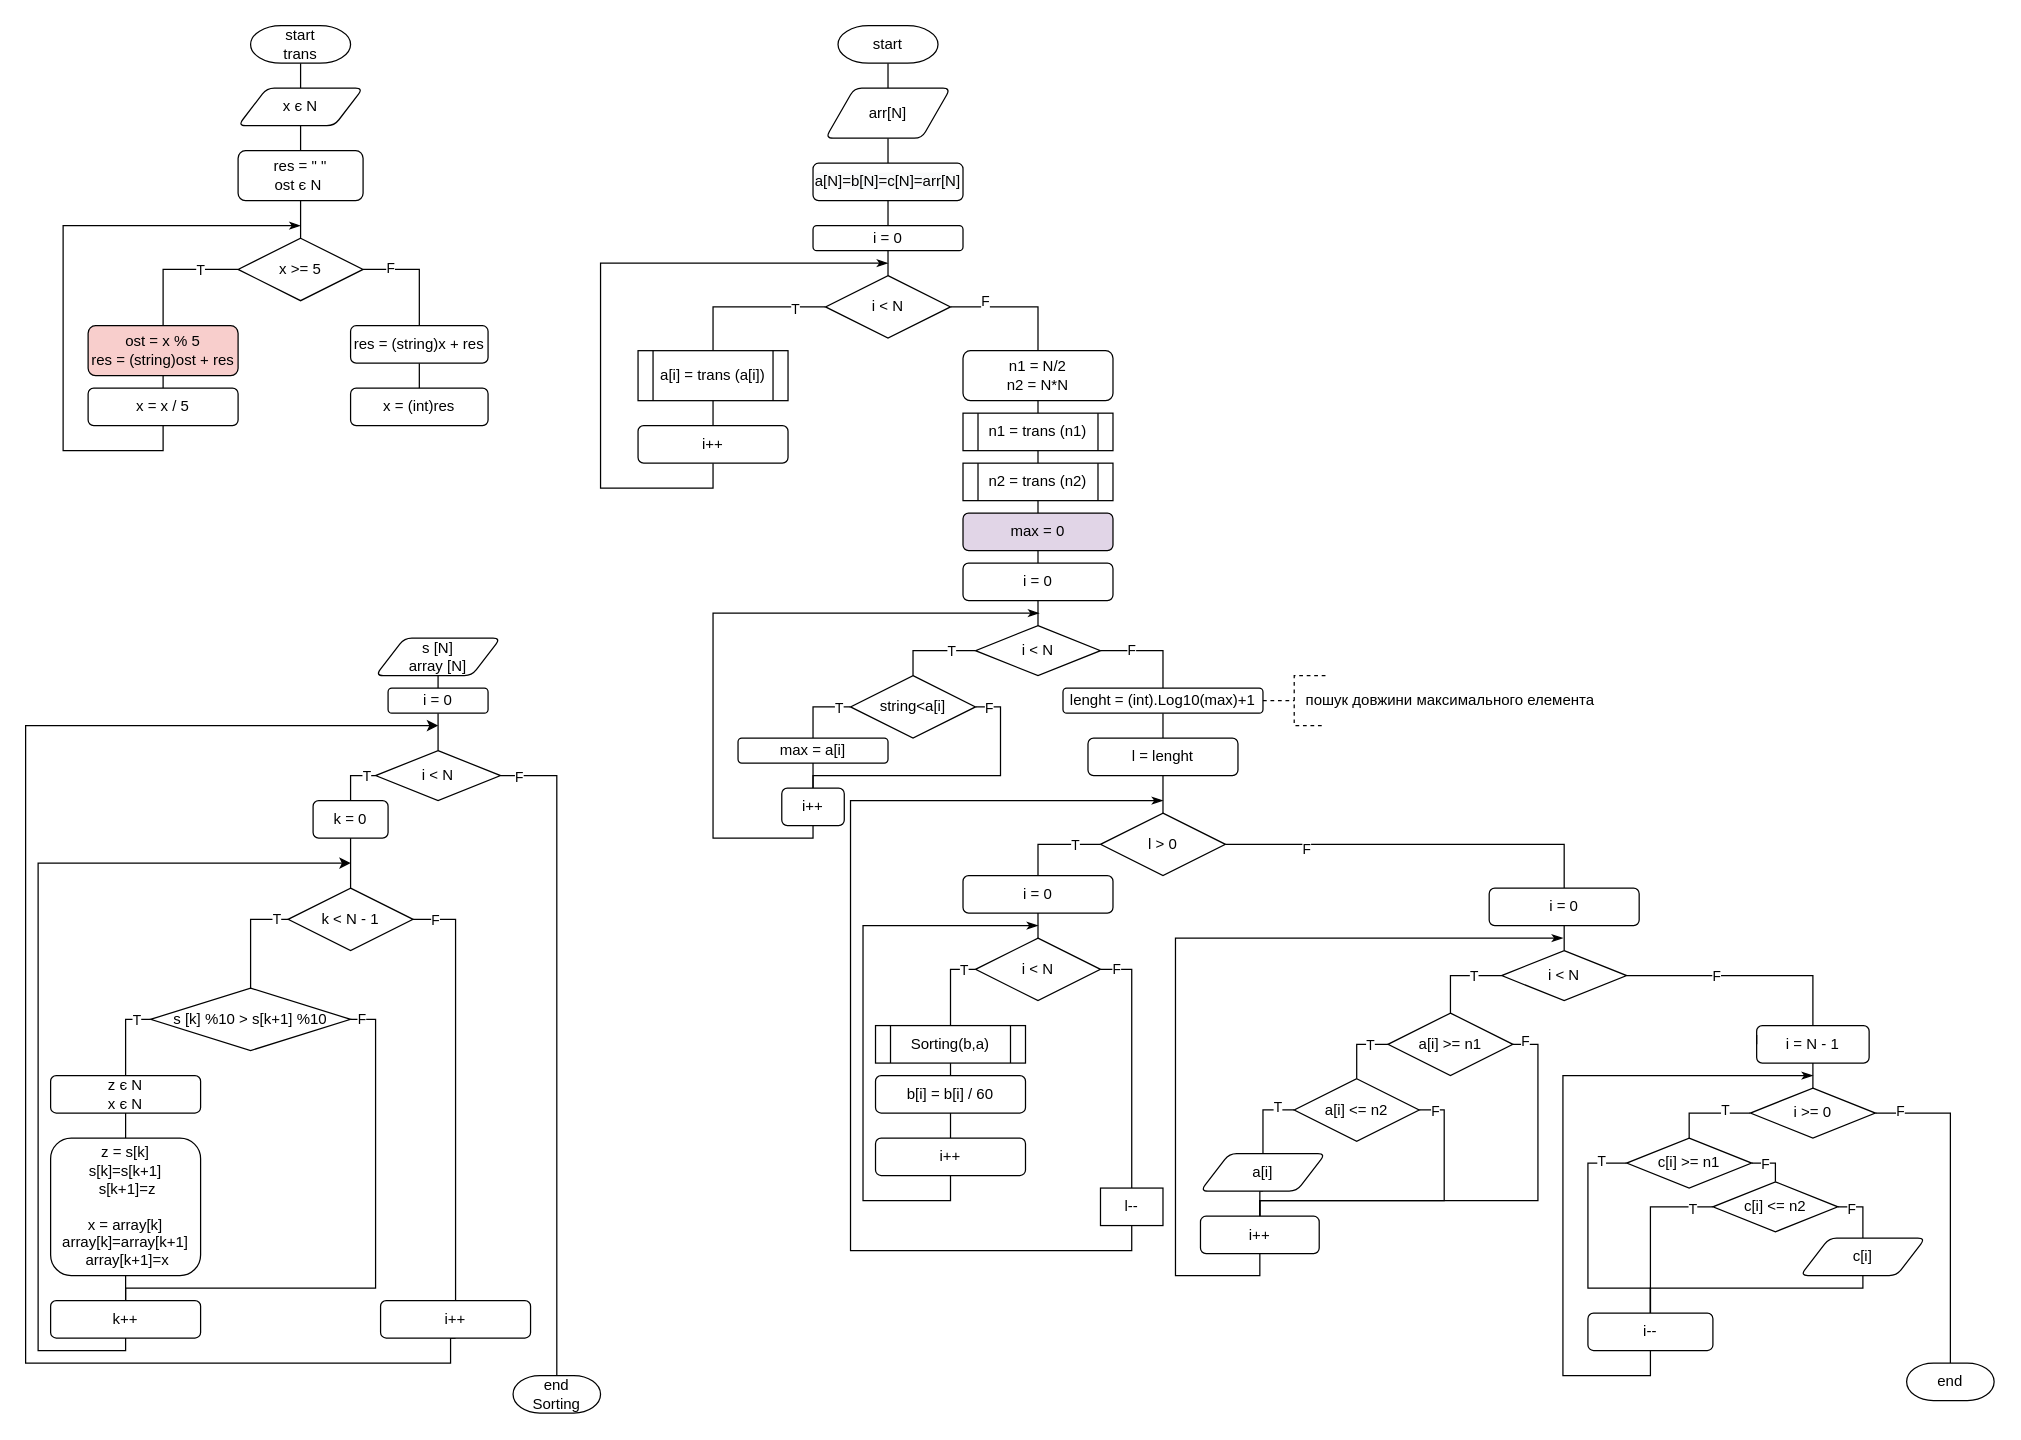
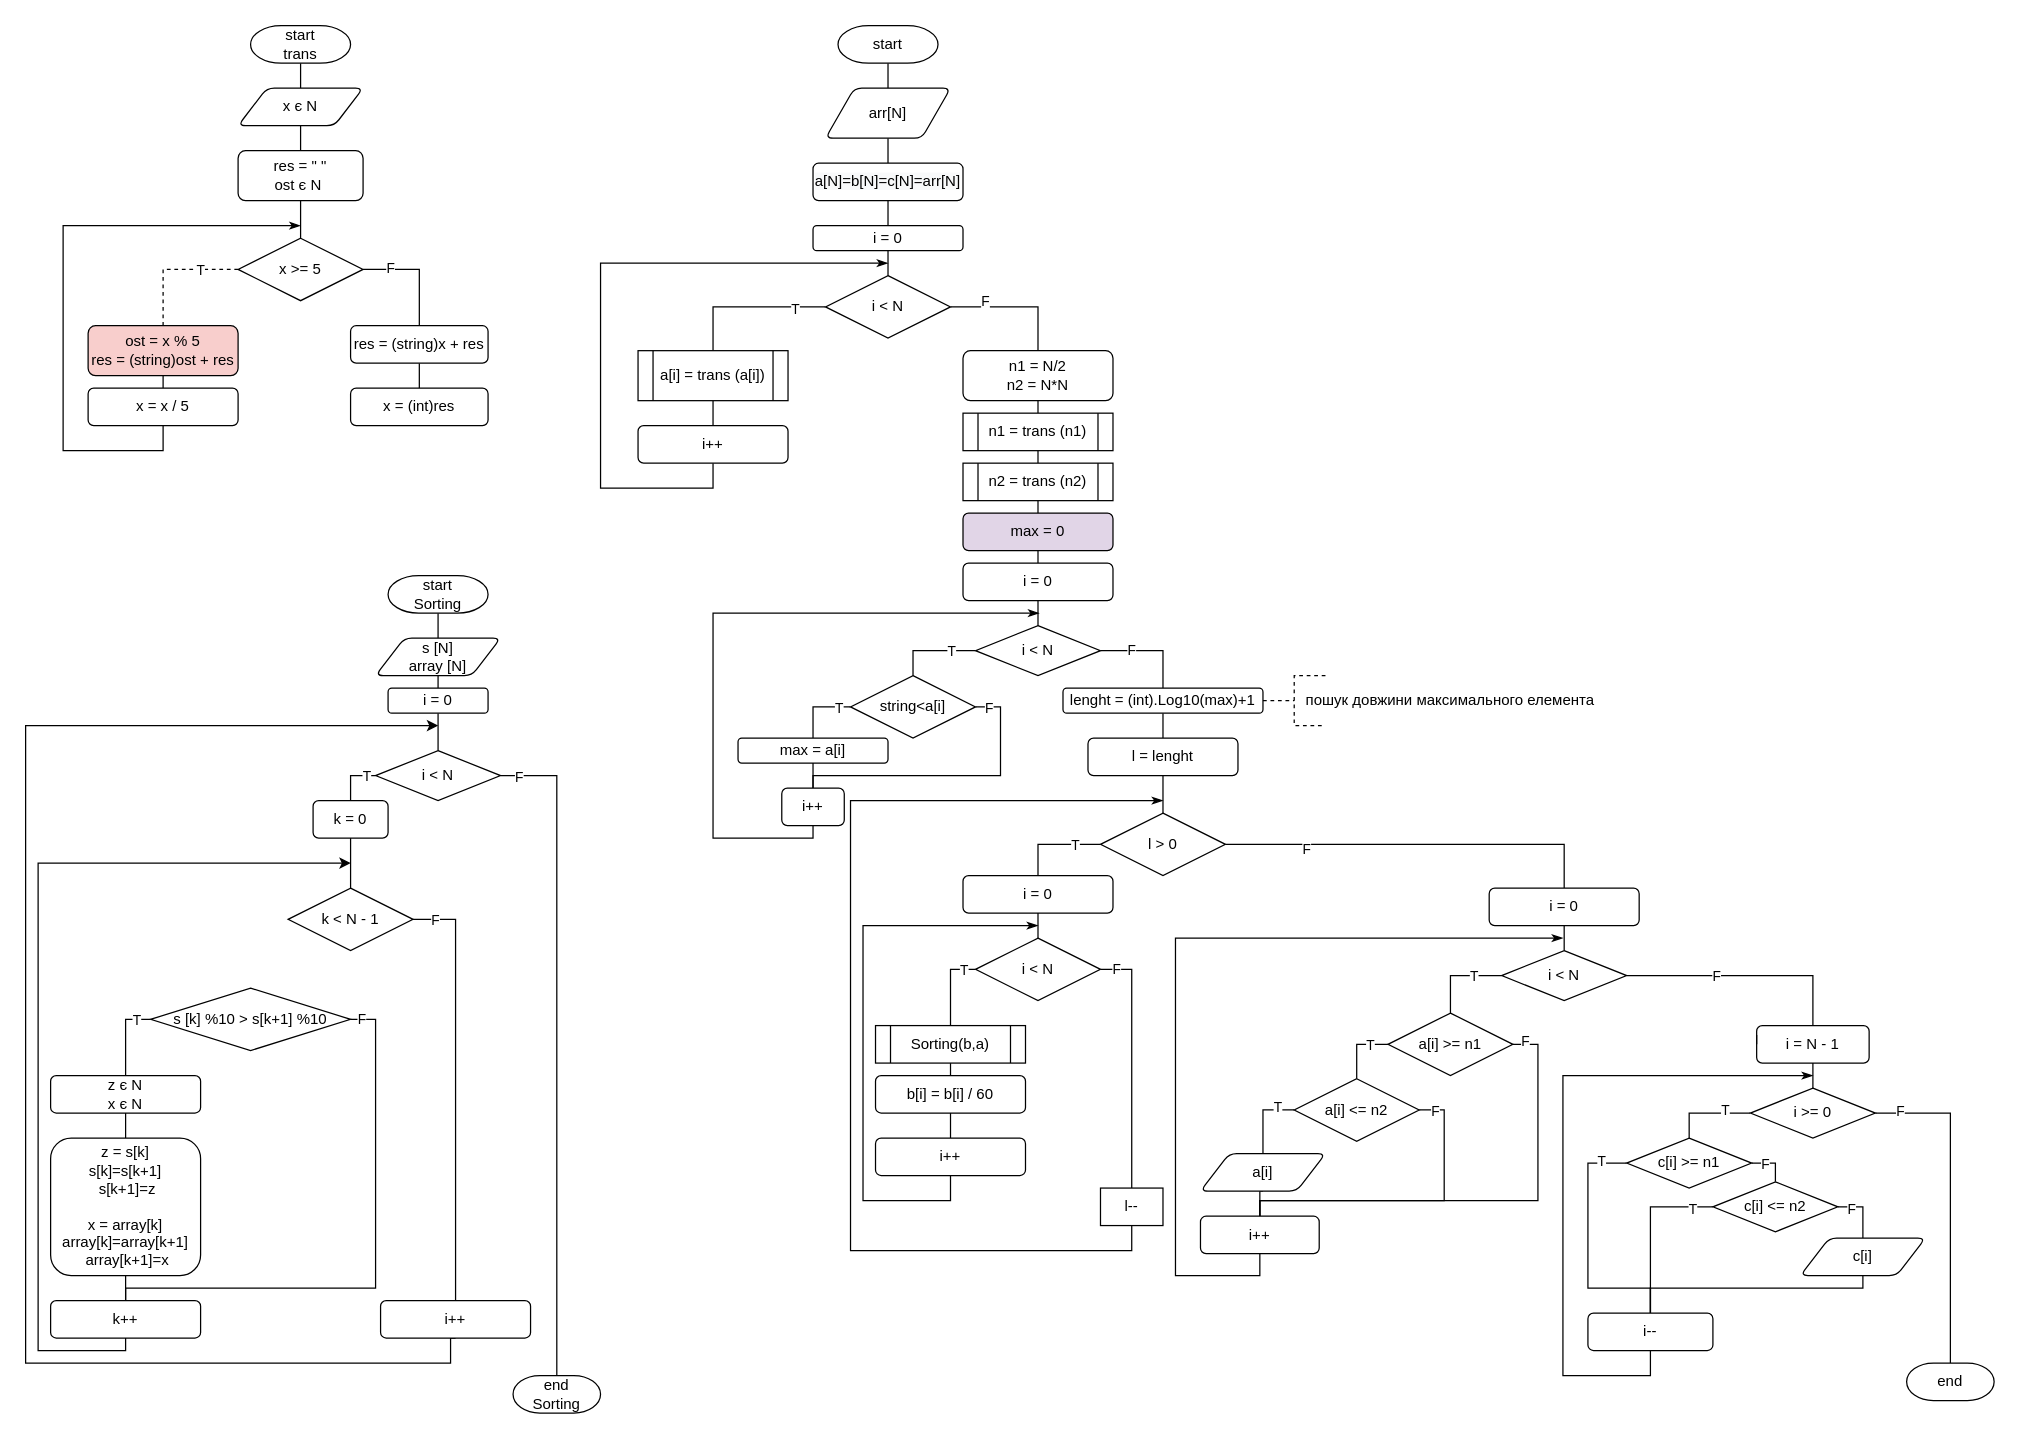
(163, 278) -> (163, 278)
none -> (438, 594)
none -> (438, 625)
(251, 935) -> none
